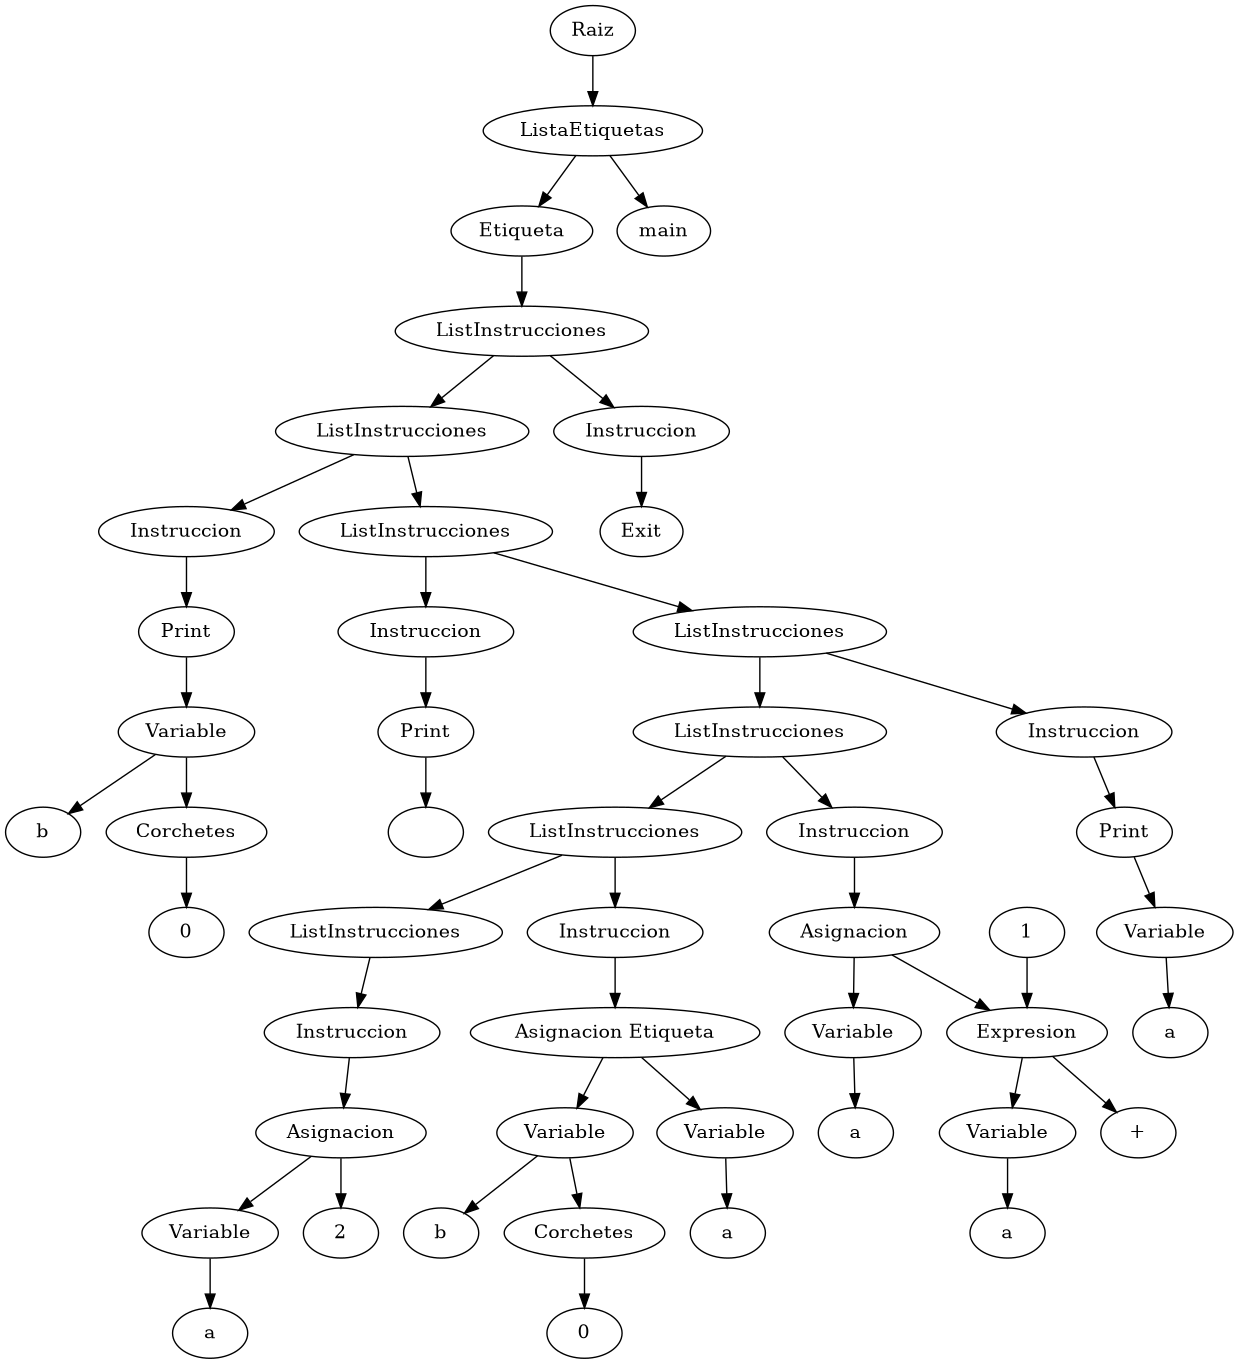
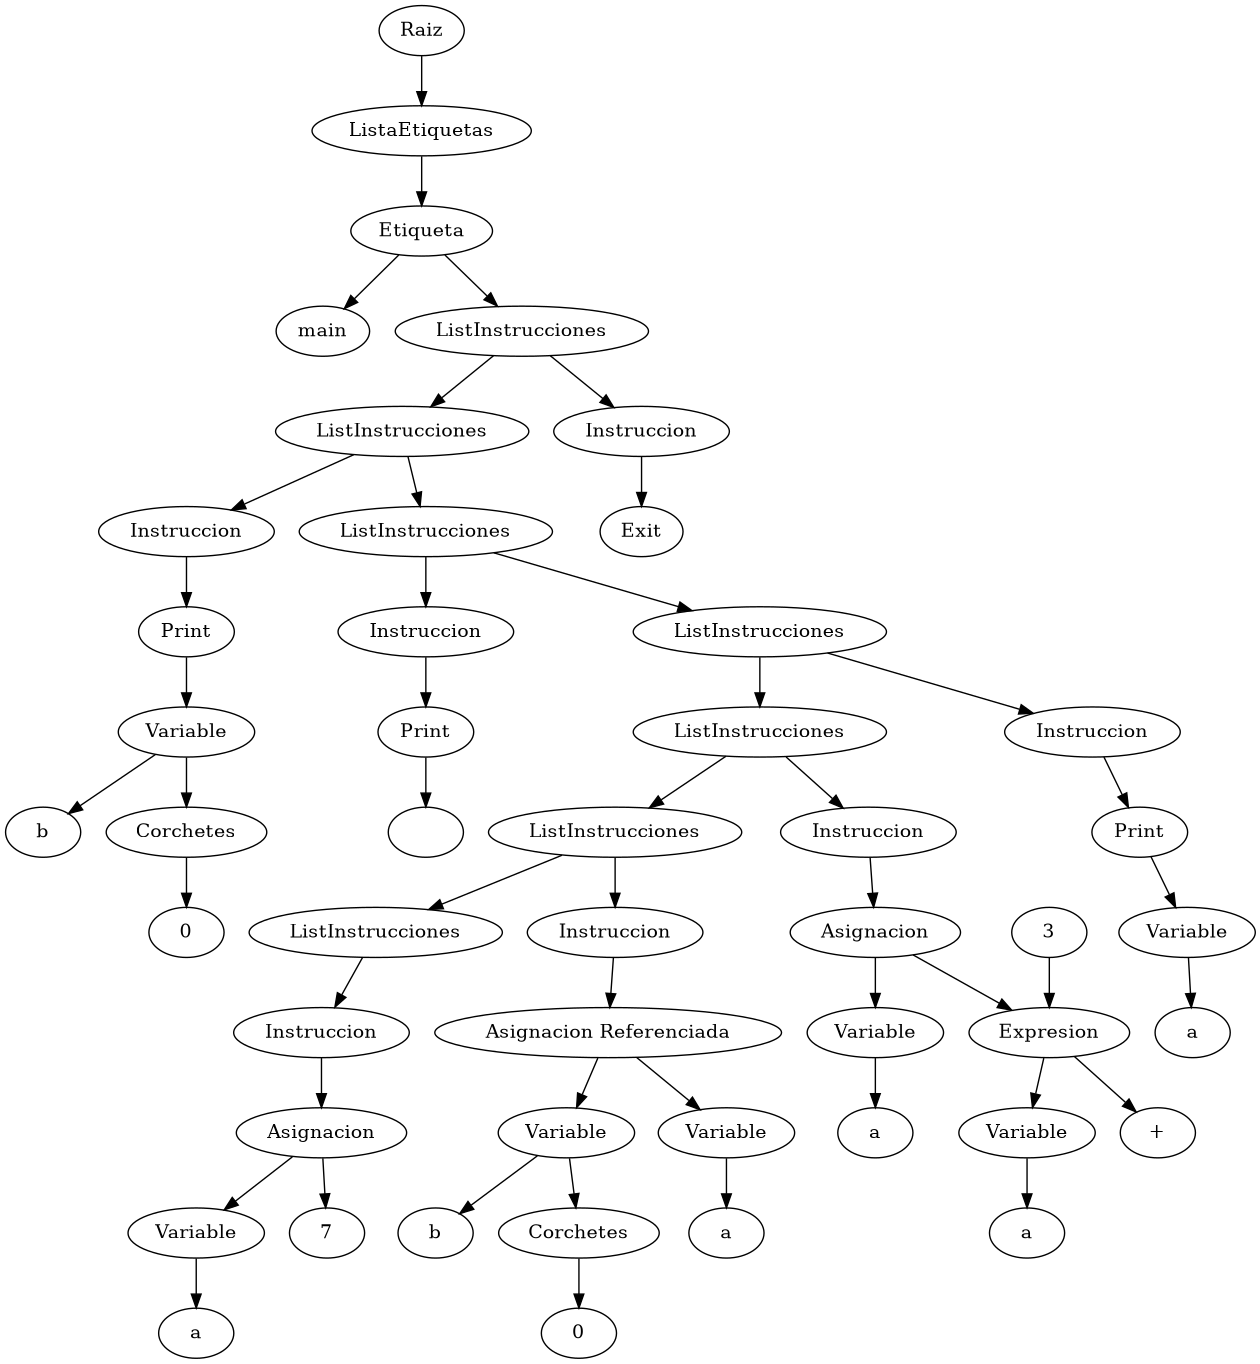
(624, 176) -> (377, 277)
(1027, 932) -> (1049, 932)
(615, 1033) -> (608, 1033)
(341, 1233) -> (327, 1233)
